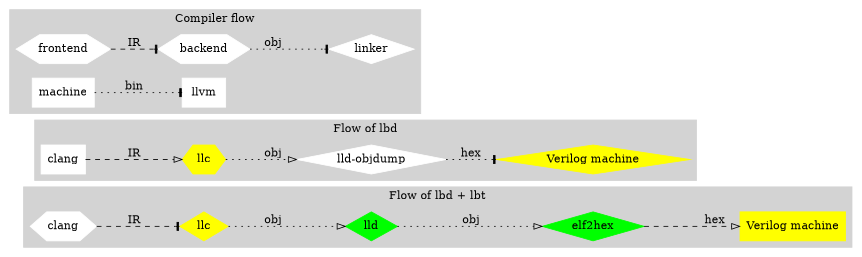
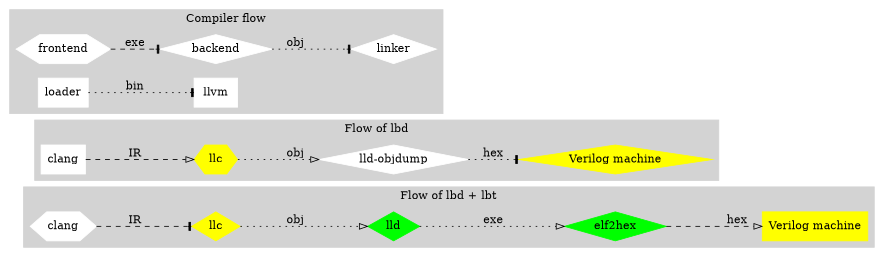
(134, 43) -> (135, 43)
(204, 49) -> (216, 49)
(63, 93) -> (63, 93)
(471, 220) -> (493, 220)
